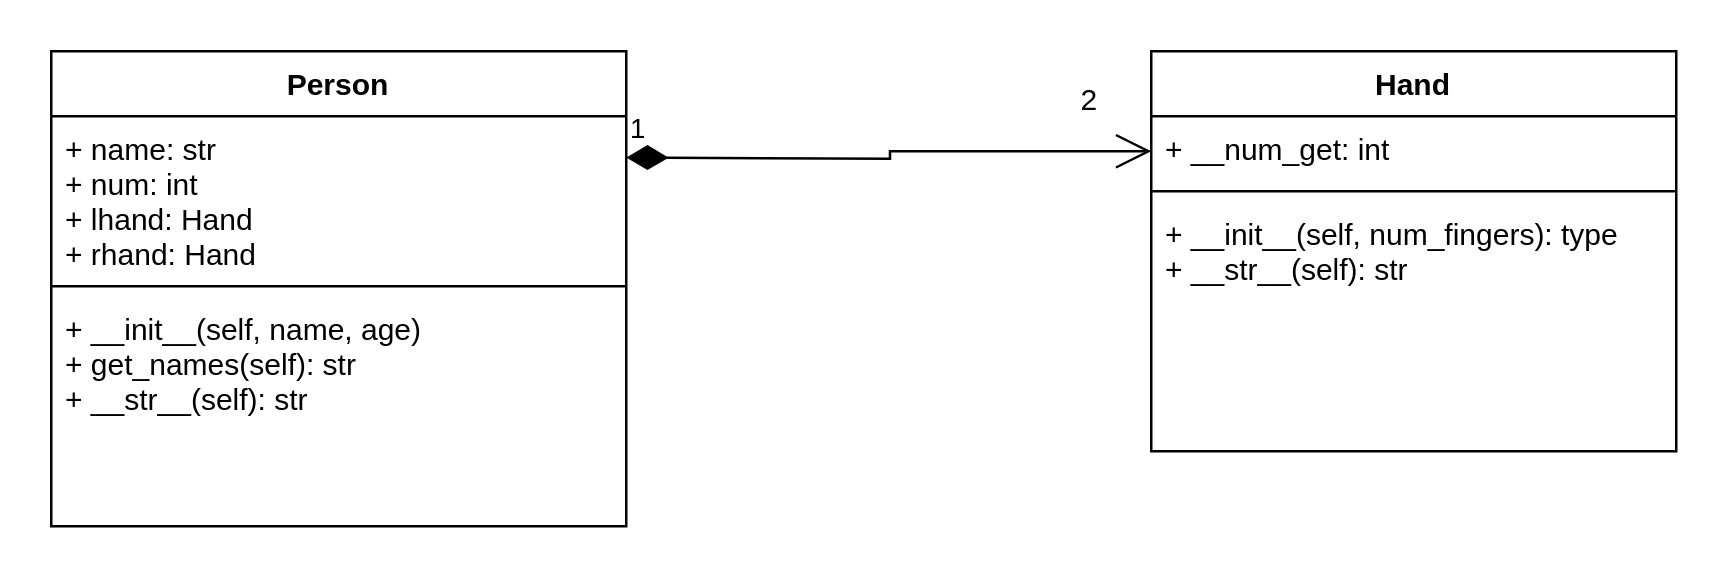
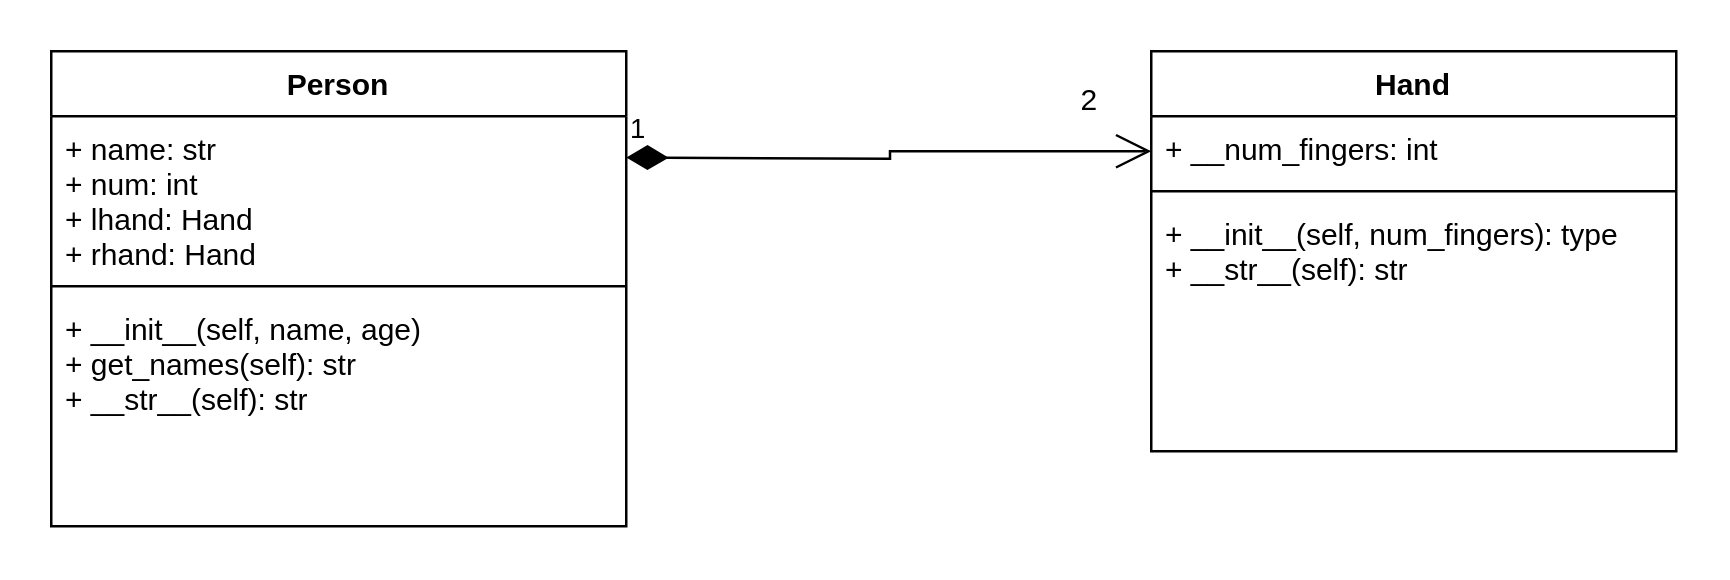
(1284, 150) -> (1314, 150)
